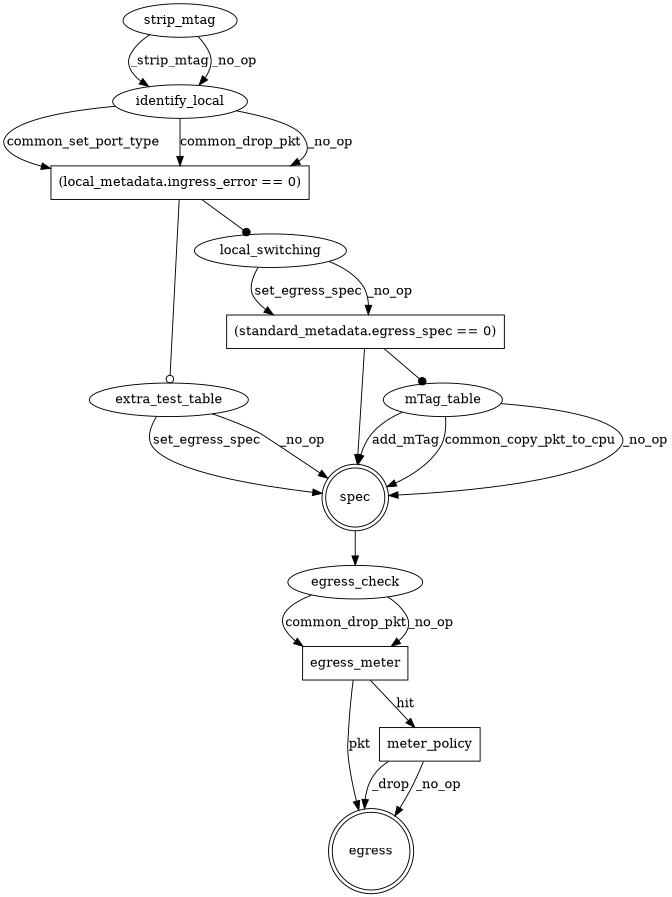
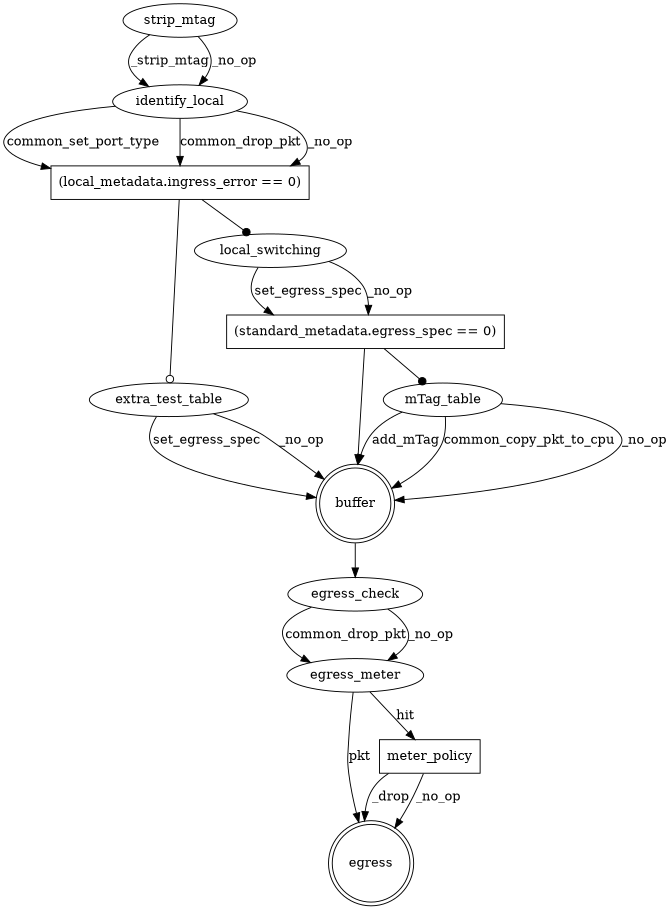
(355, 498) -> (355, 504)
(355, 663) -> (355, 675)
